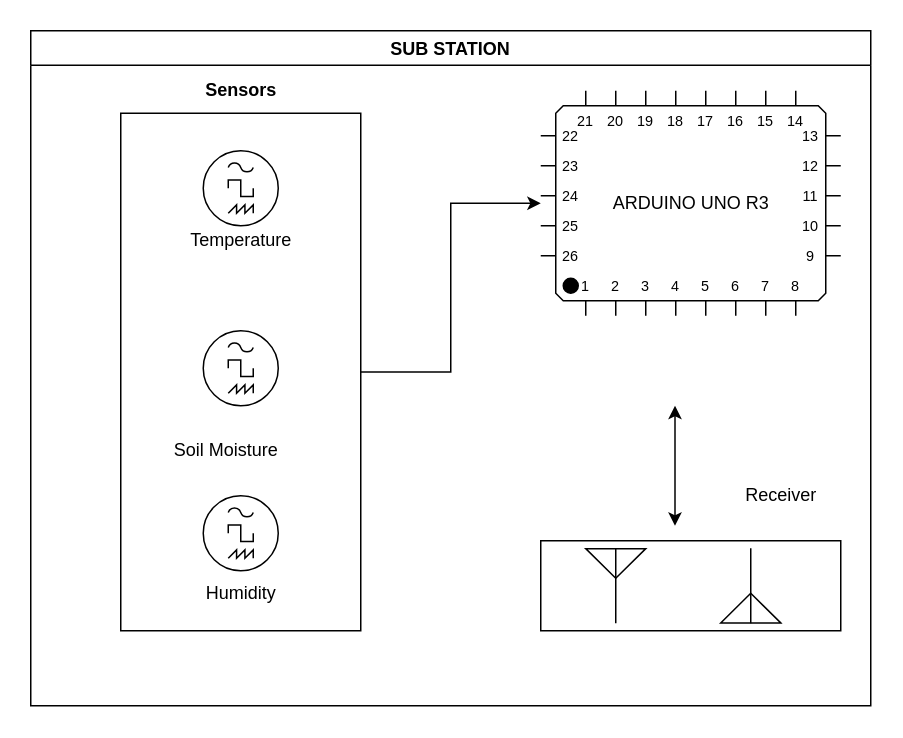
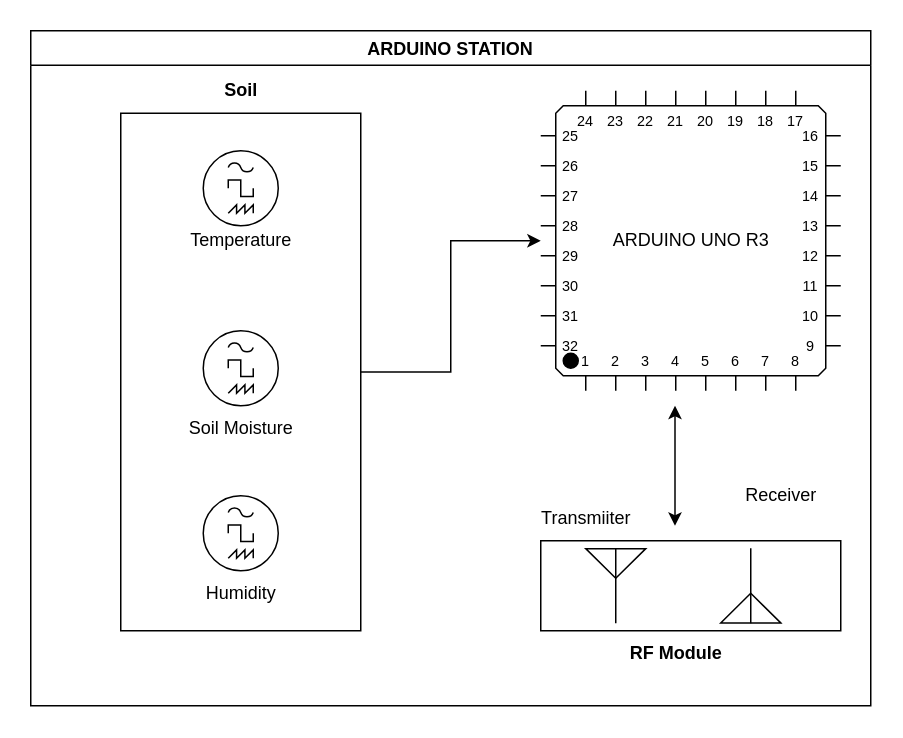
(450, 49) -> (450, 49)
(242, 91) -> (242, 91)
(691, 203) -> (691, 241)
(226, 451) -> (241, 428)
none -> (586, 518)
none -> (676, 653)
